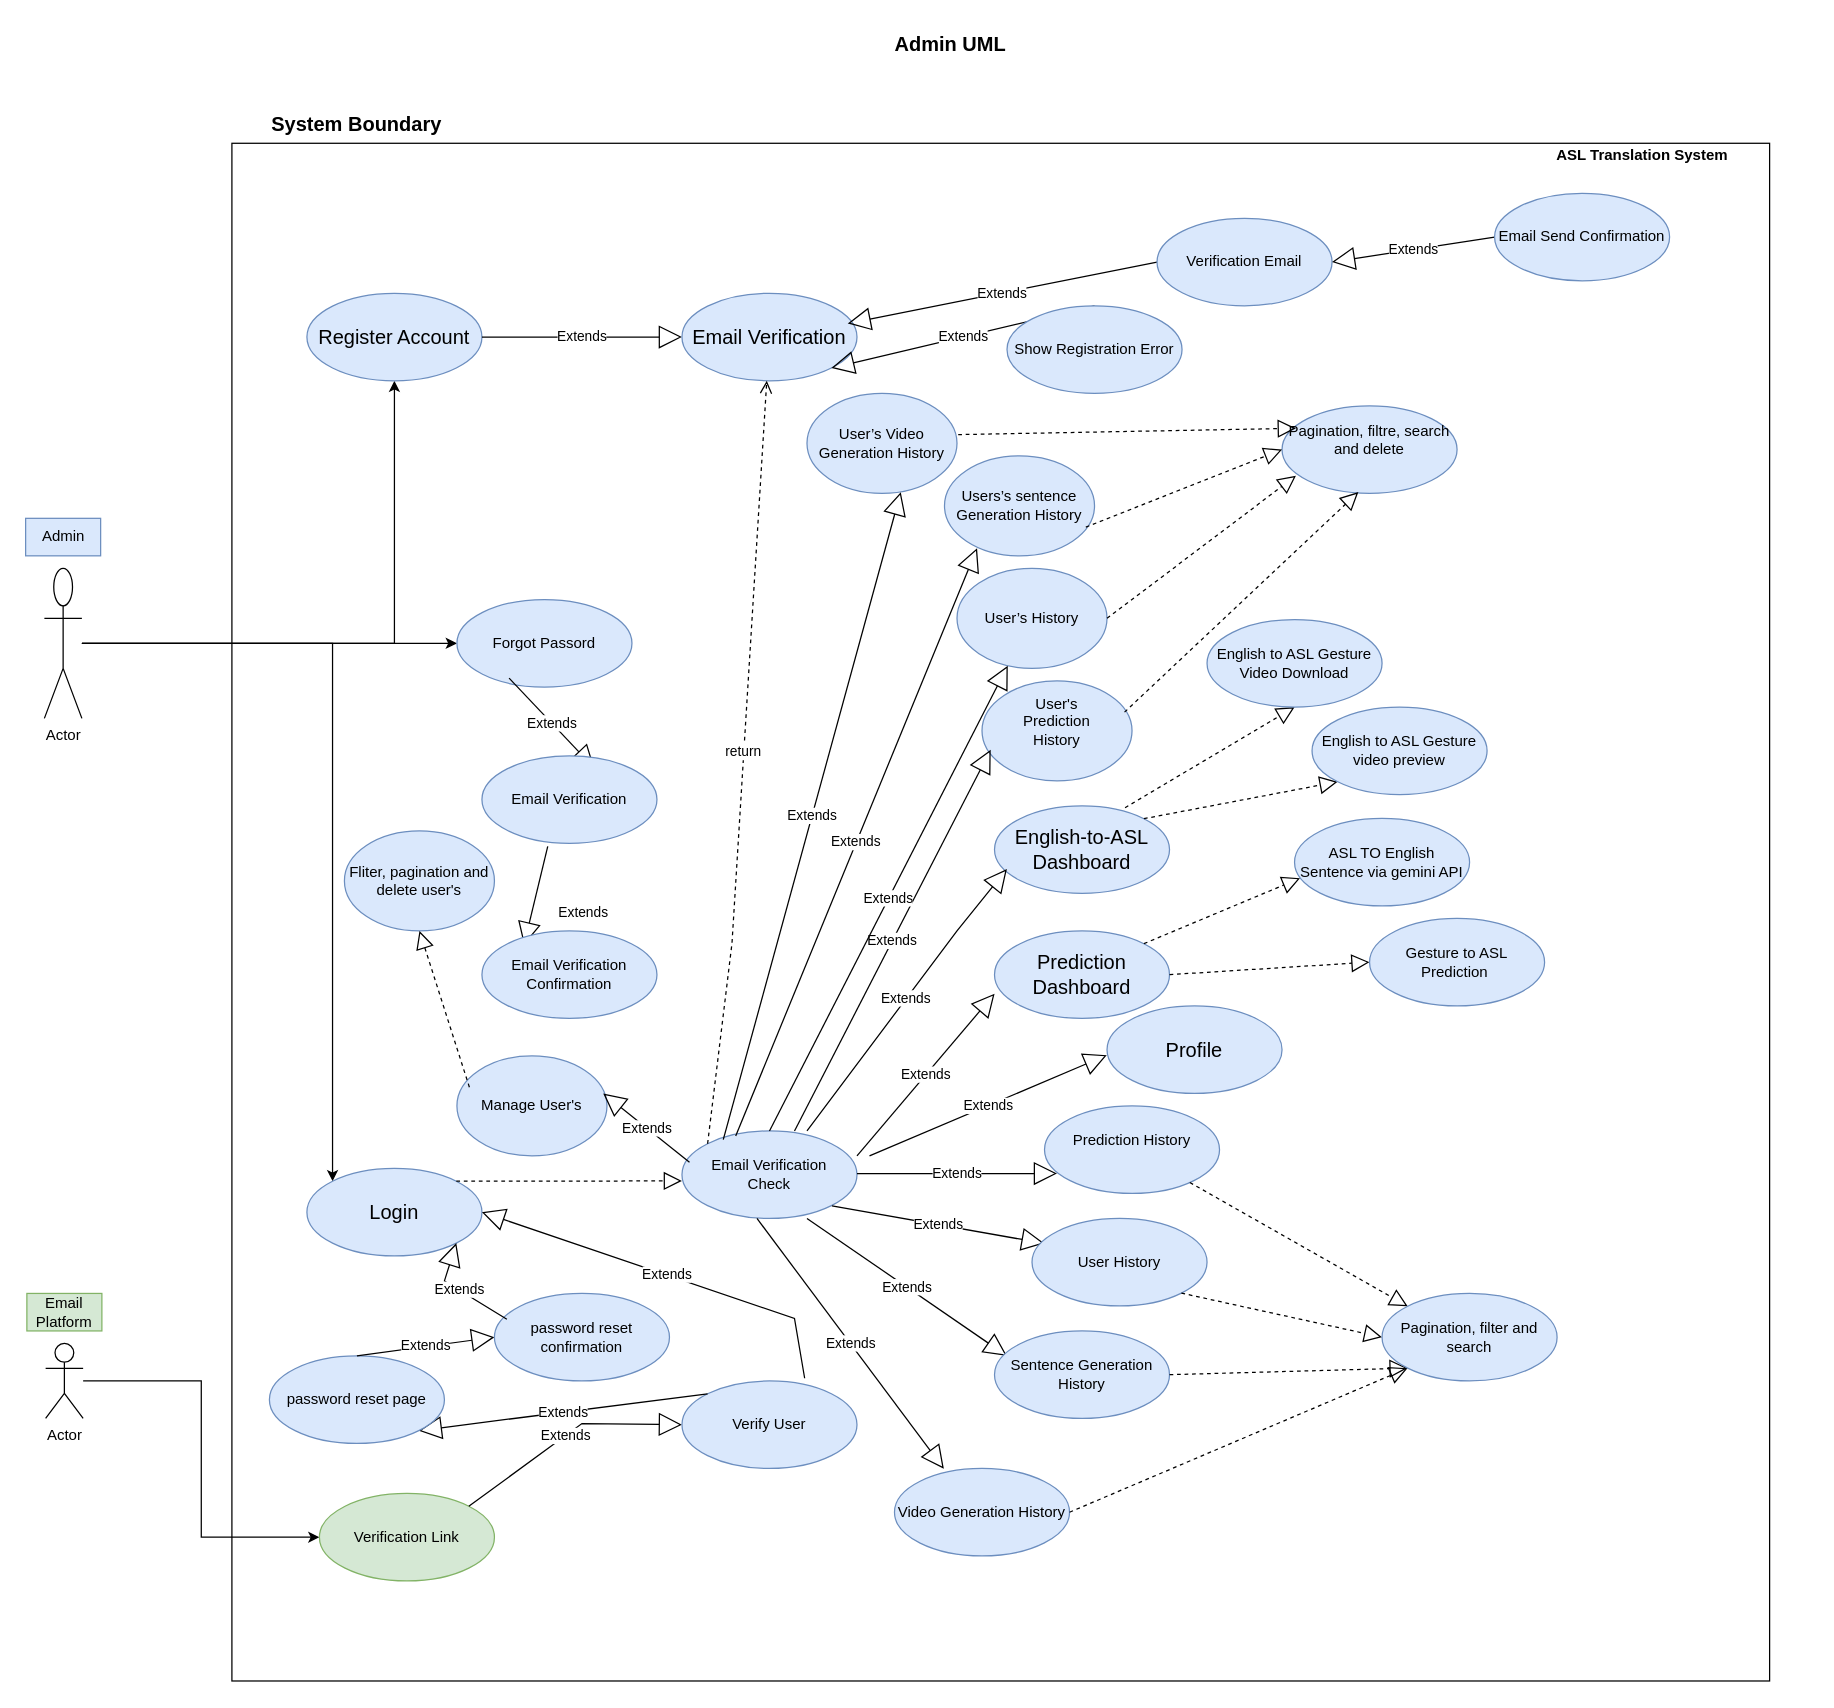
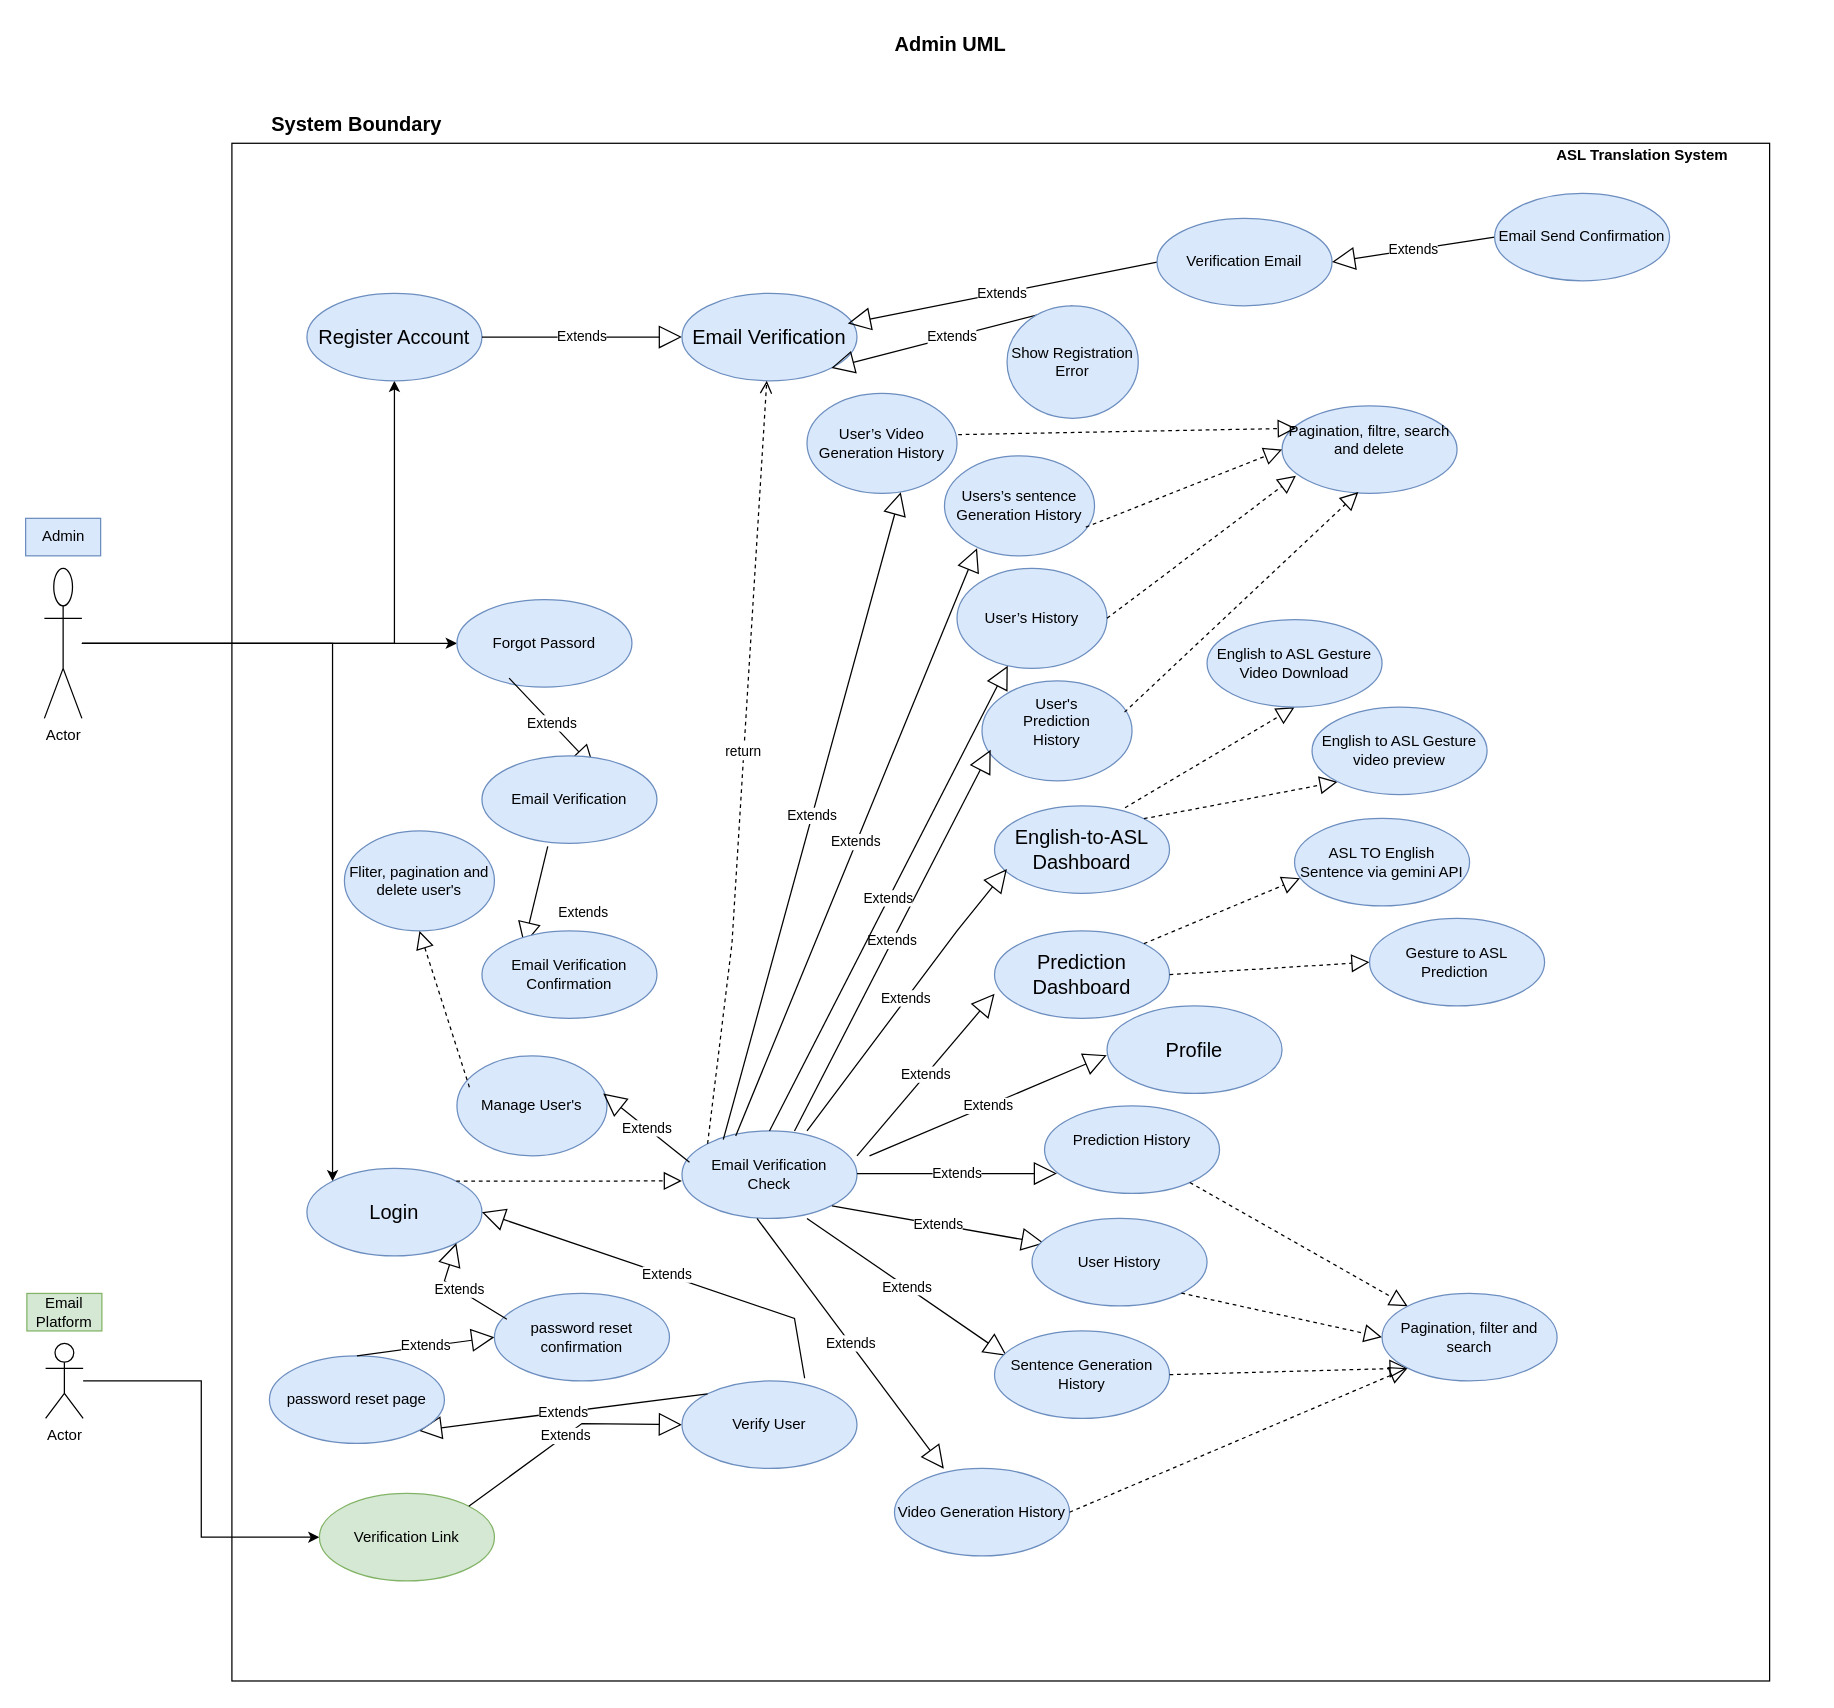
(1094, 349) -> (1073, 362)
